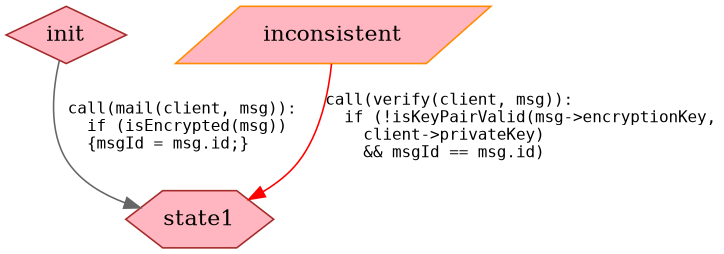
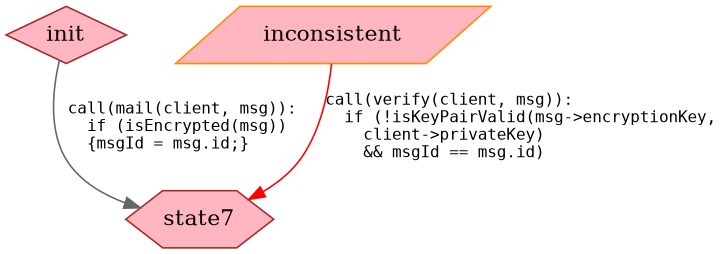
(200, 219) -> (200, 219)
